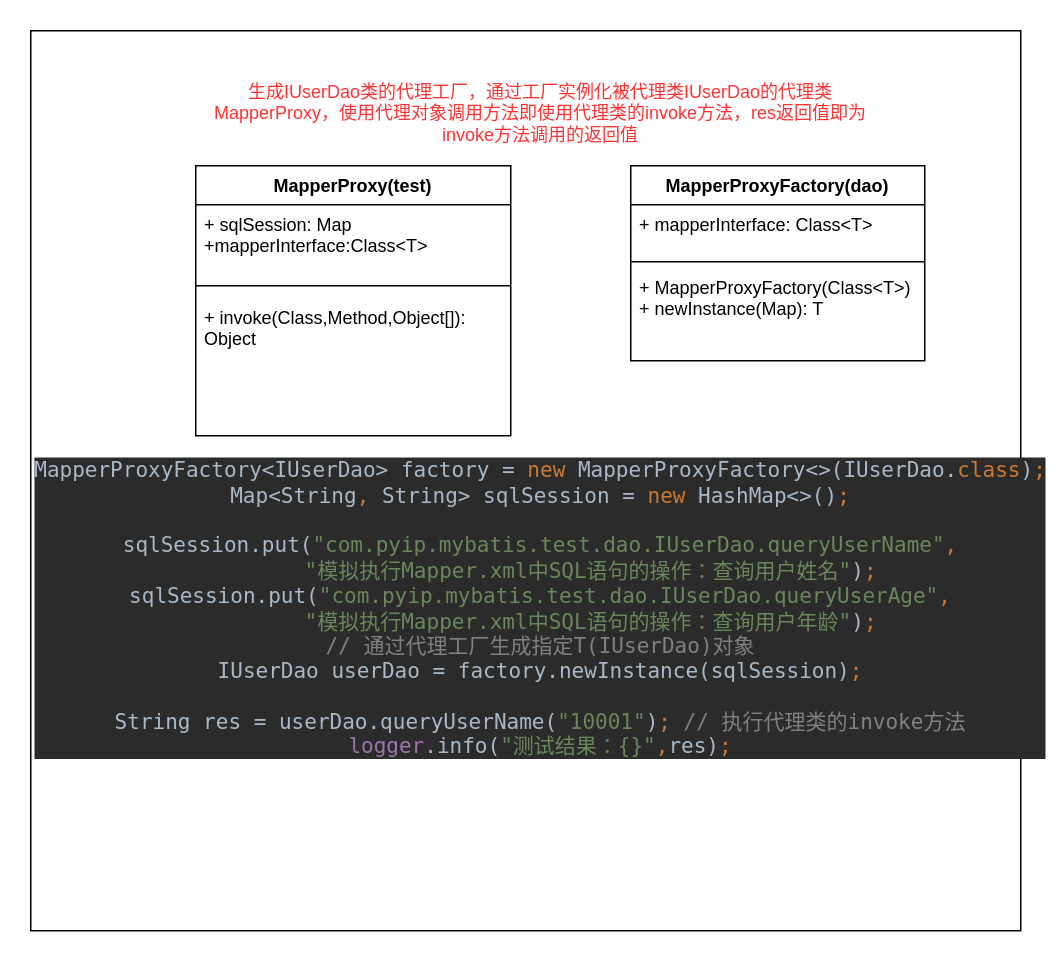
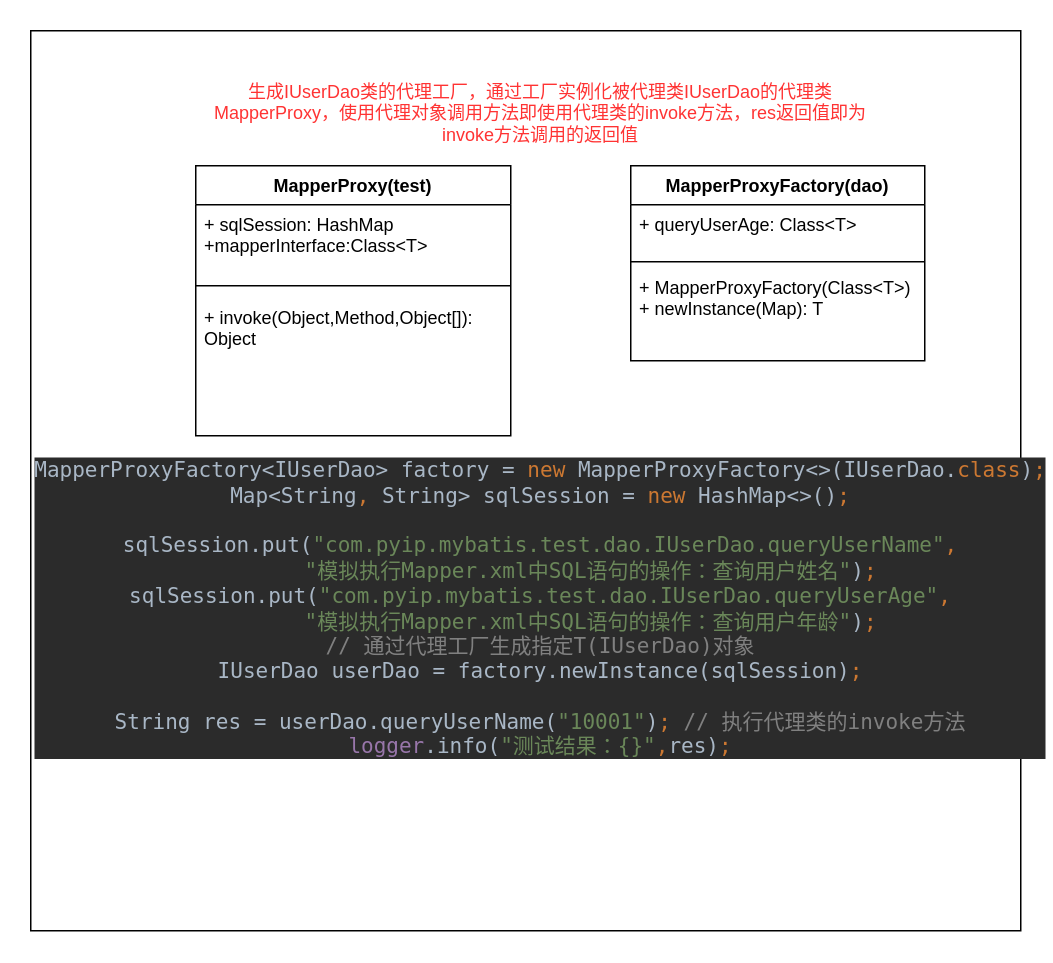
(766, 226) -> (751, 226)
(326, 237) -> (326, 237)
(355, 330) -> (355, 330)
